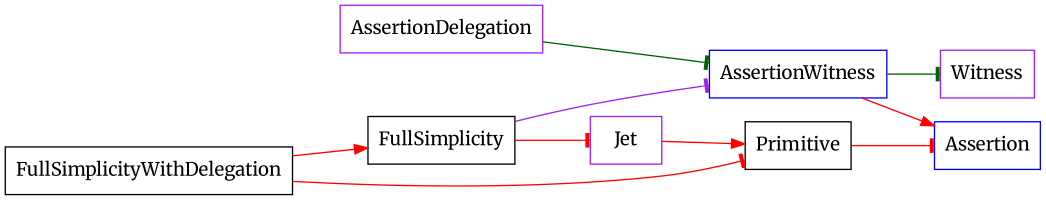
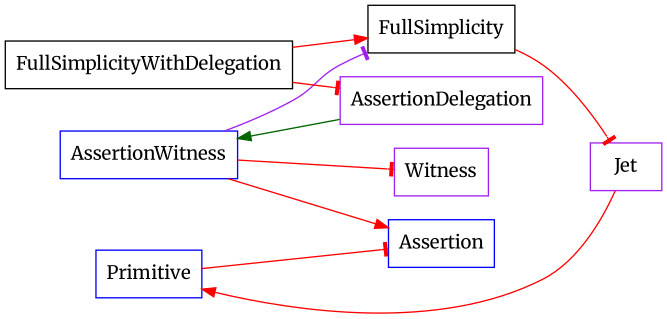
(623, 52) -> (295, 128)
(910, 74) -> (312, 164)
(608, 101) -> (296, 98)
(798, 146) -> (149, 274)
(516, 185) -> (303, 84)
